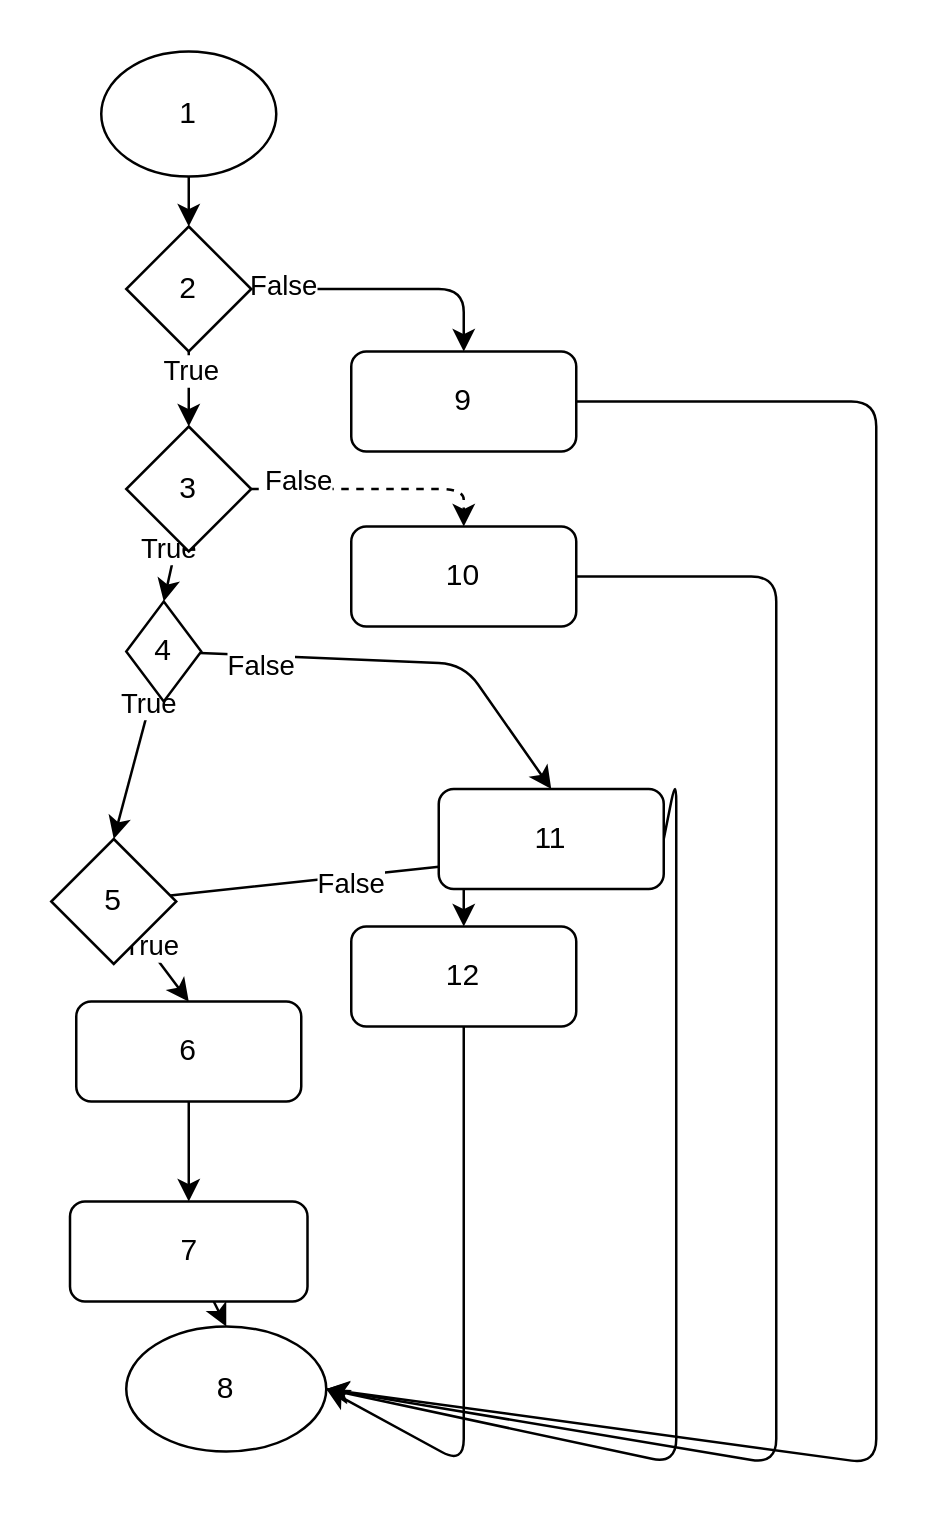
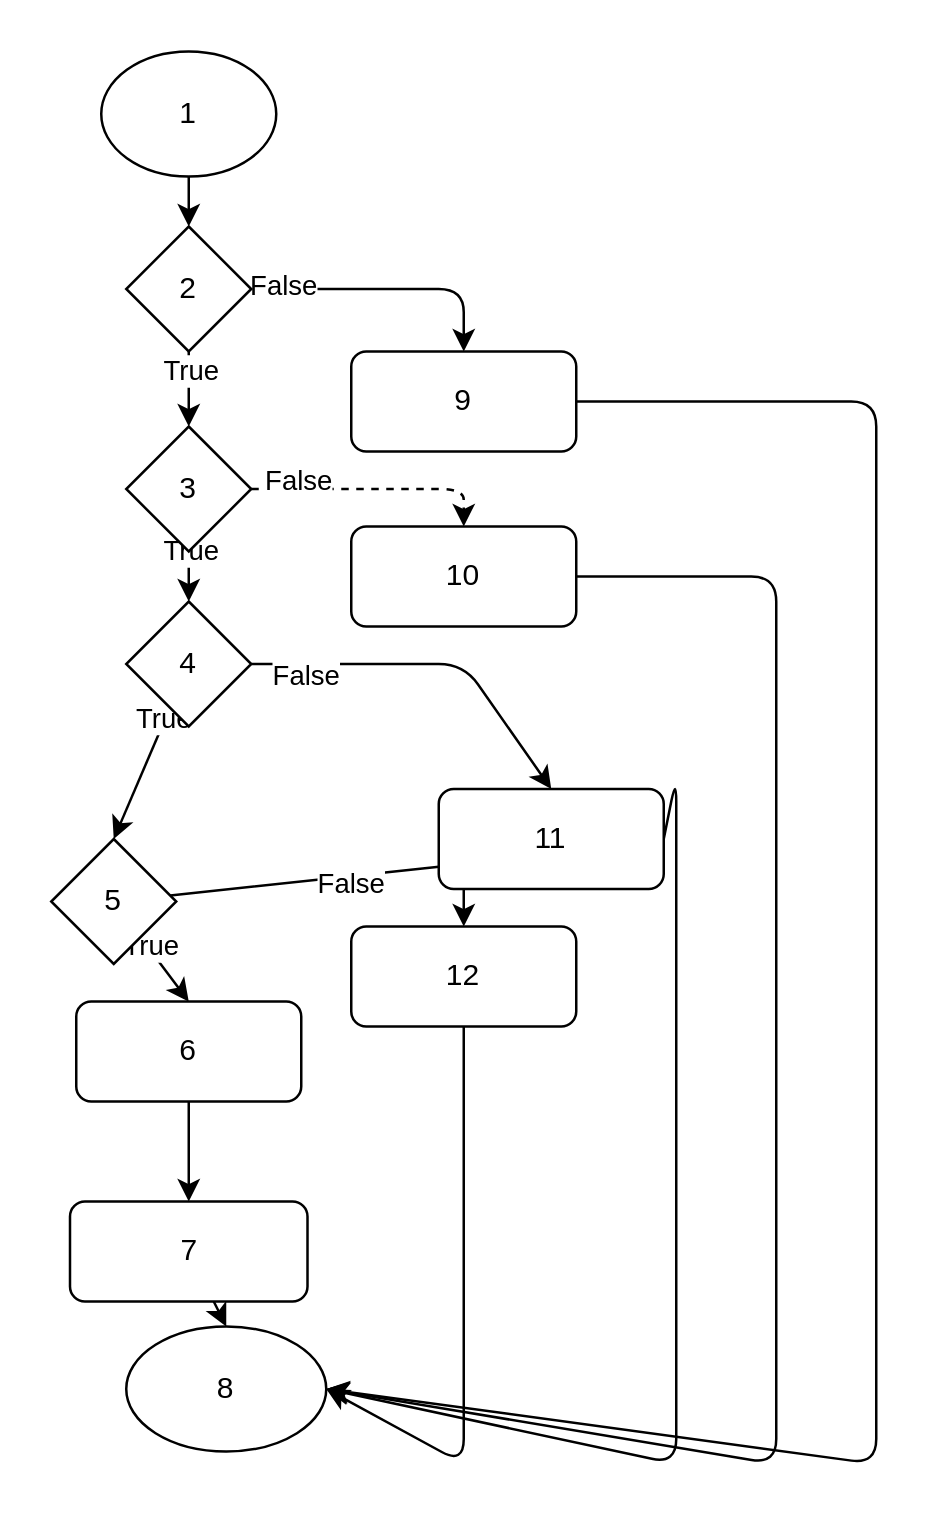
(164, 651) -> (189, 664)
(328, 1389) -> (392, 1403)
